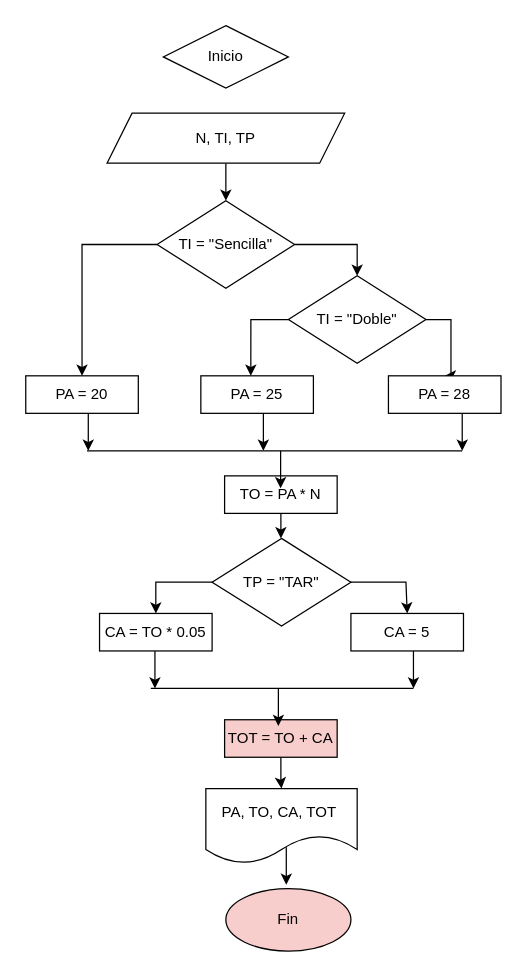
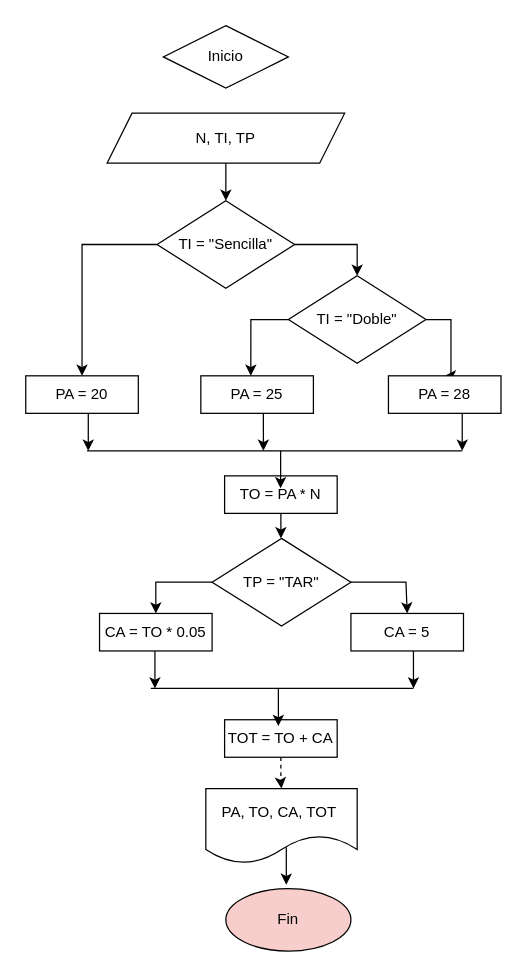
(281, 738) -> (281, 738)
(281, 771) -> (281, 771)
